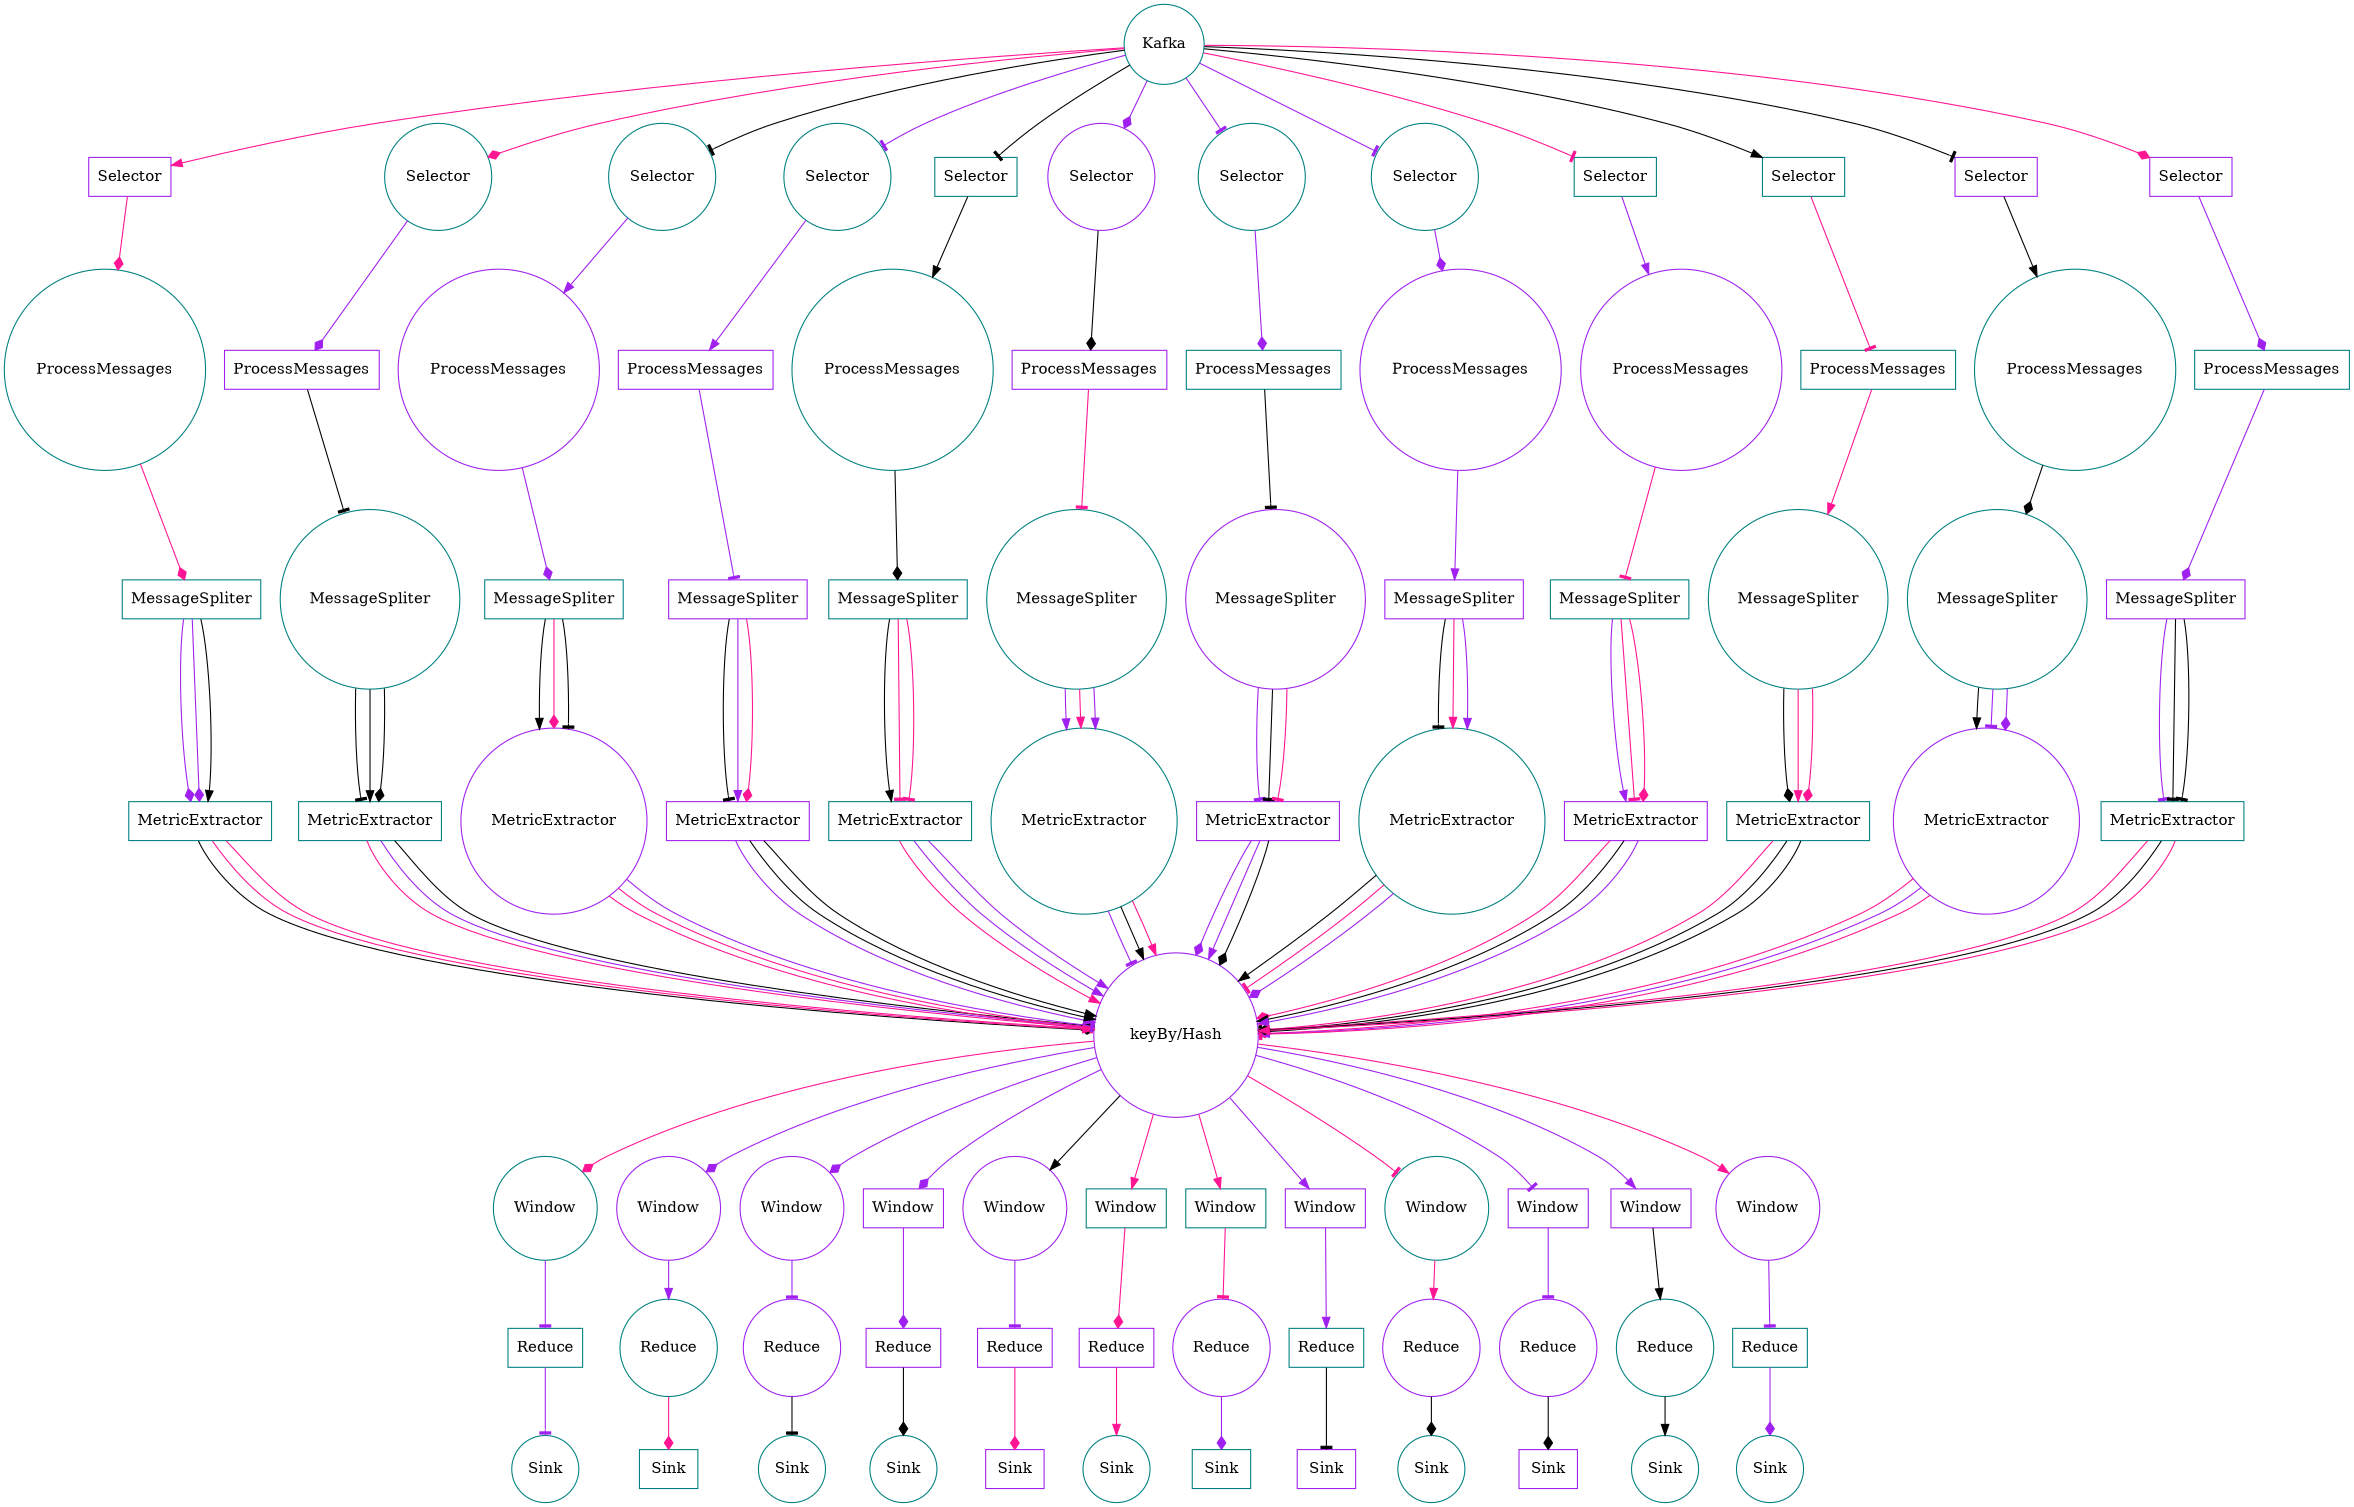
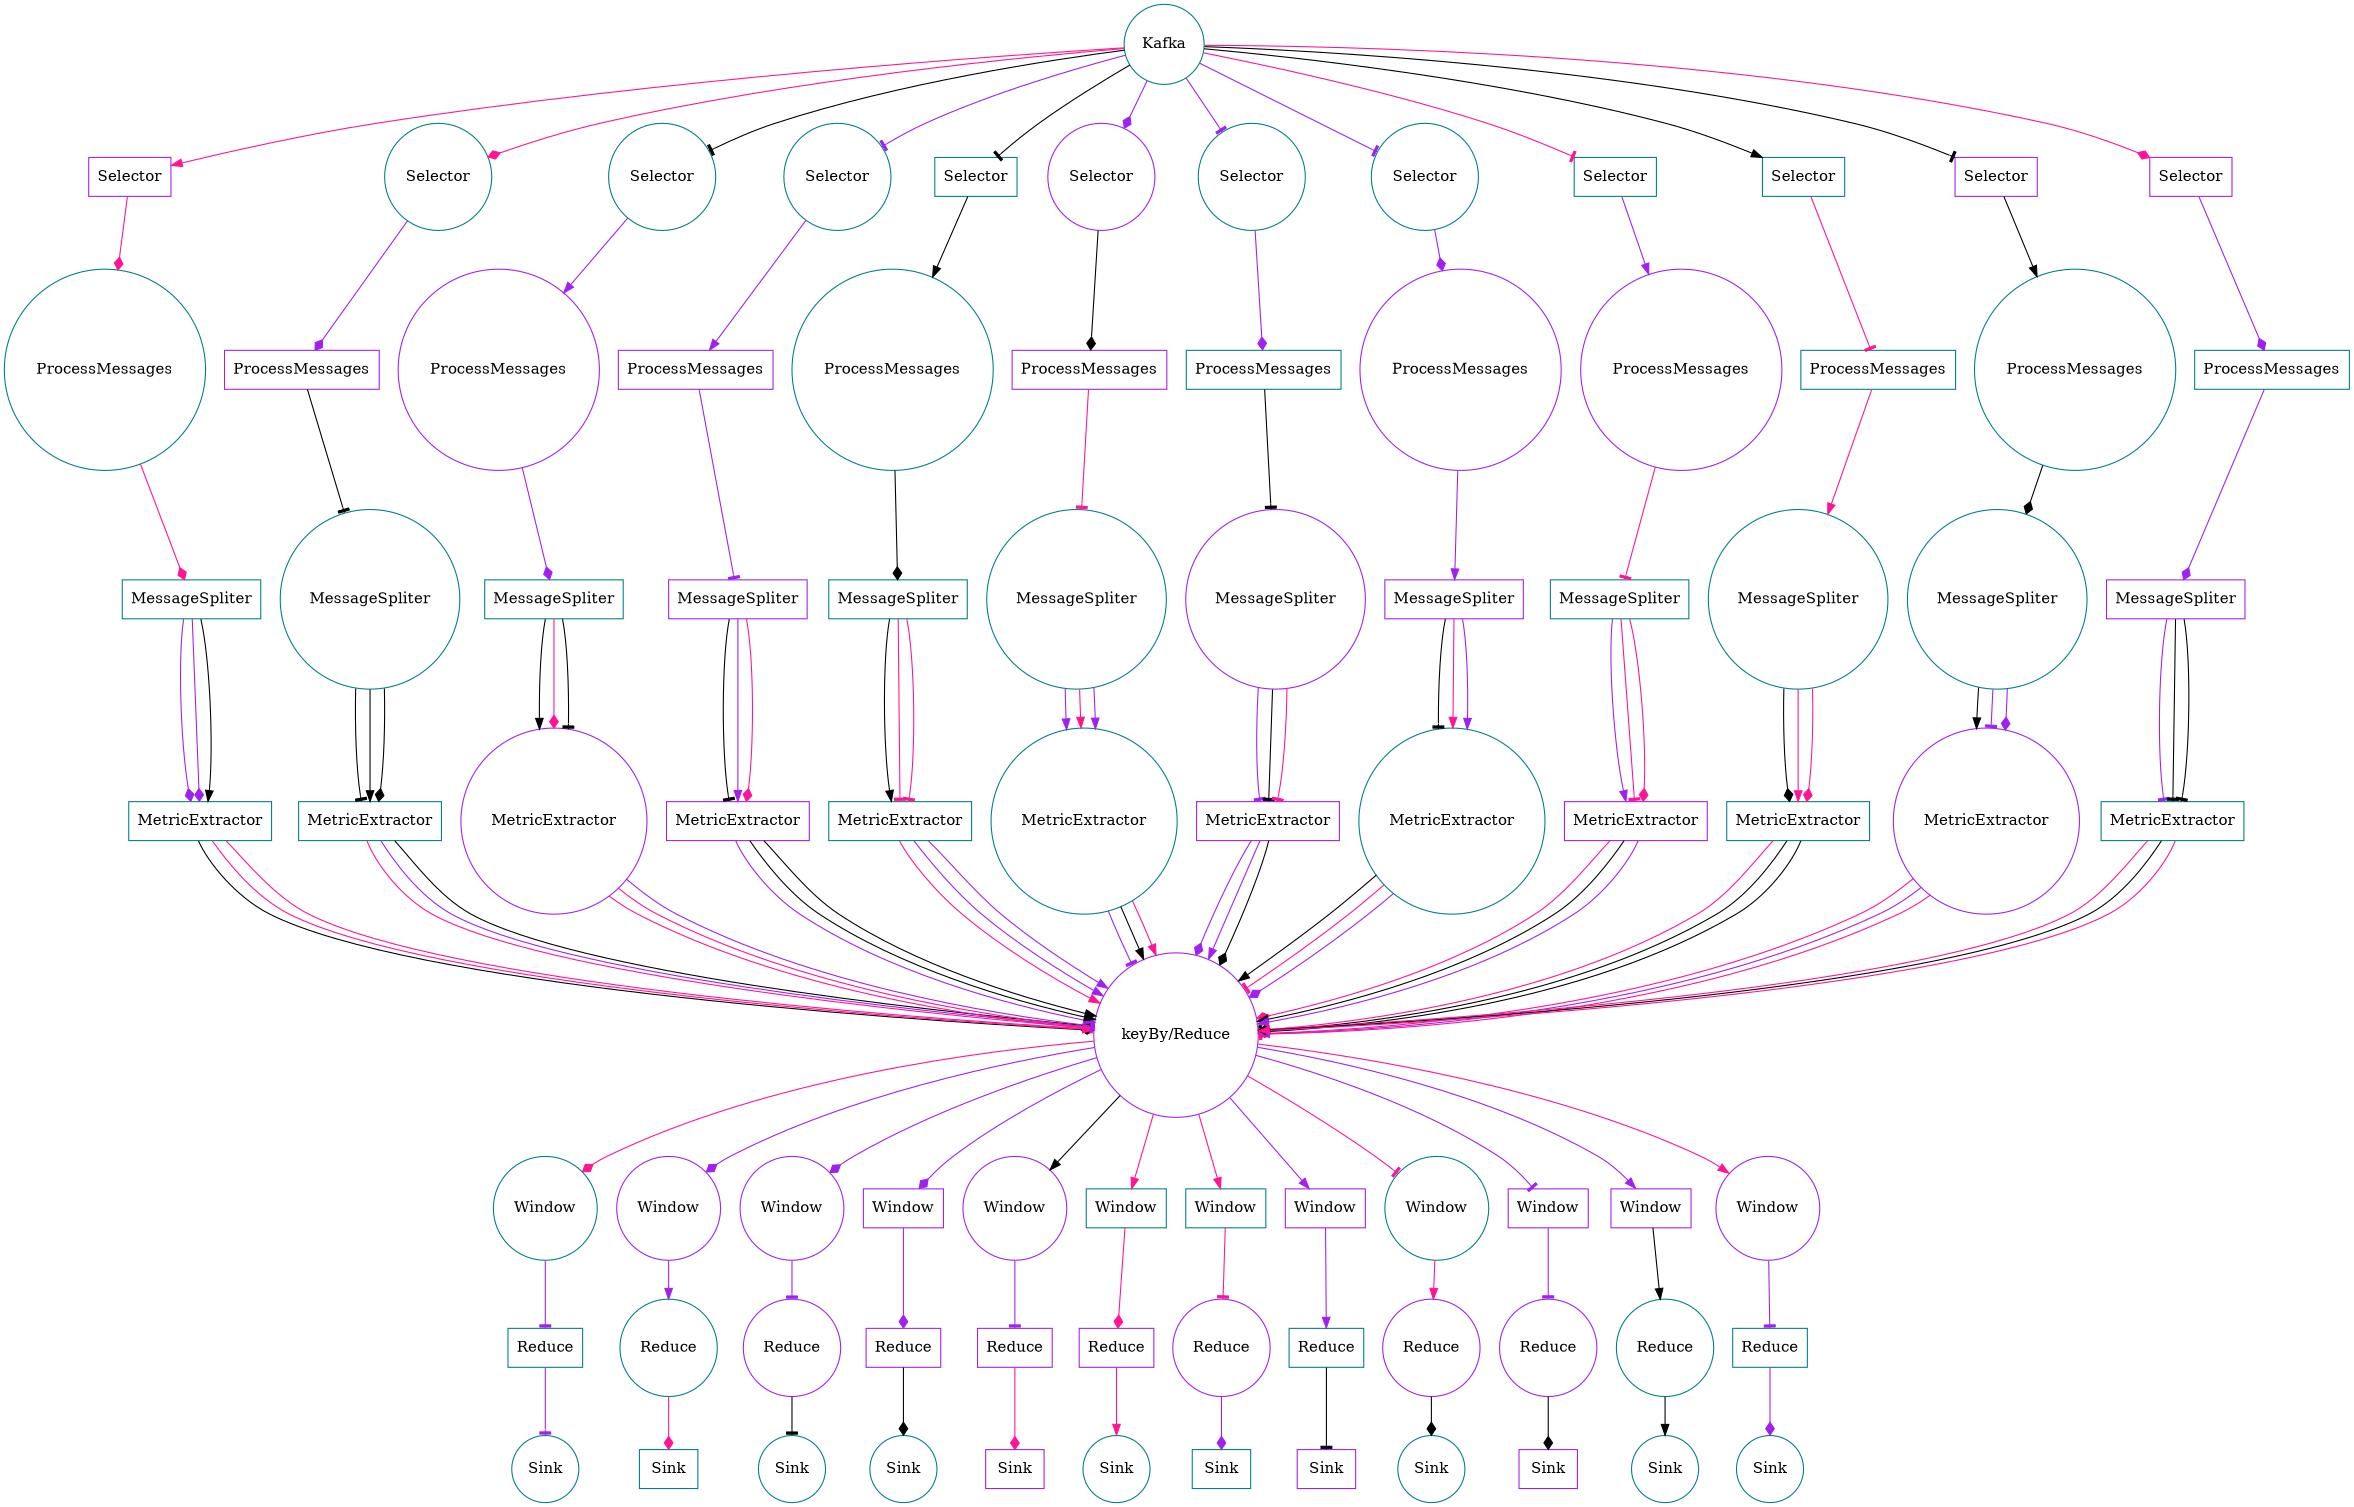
(1176, 1035) -> (1176, 1035)
